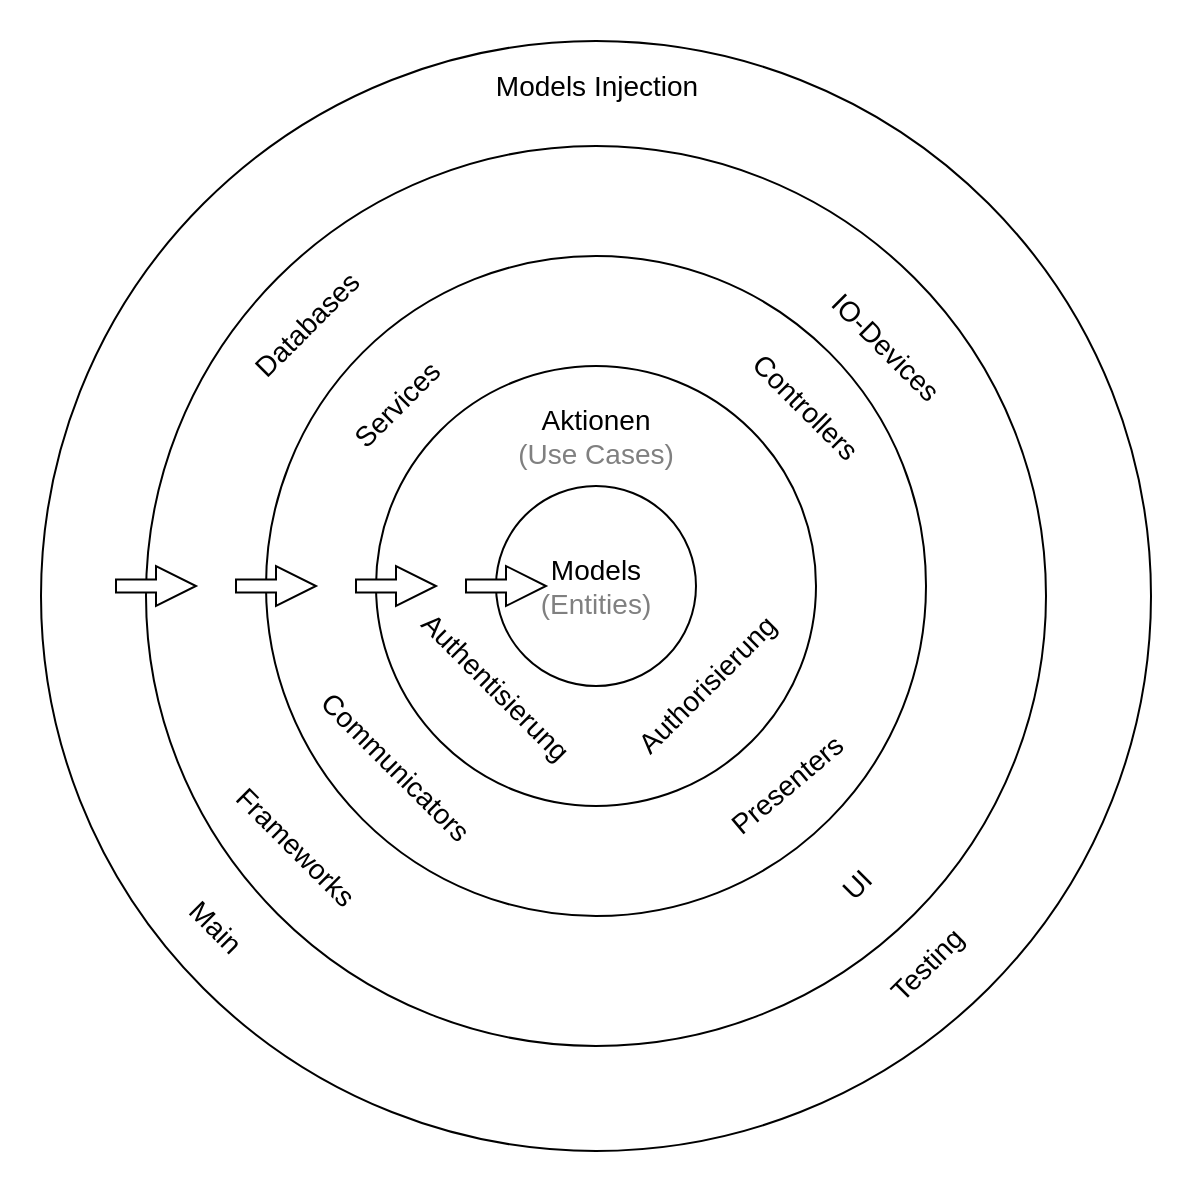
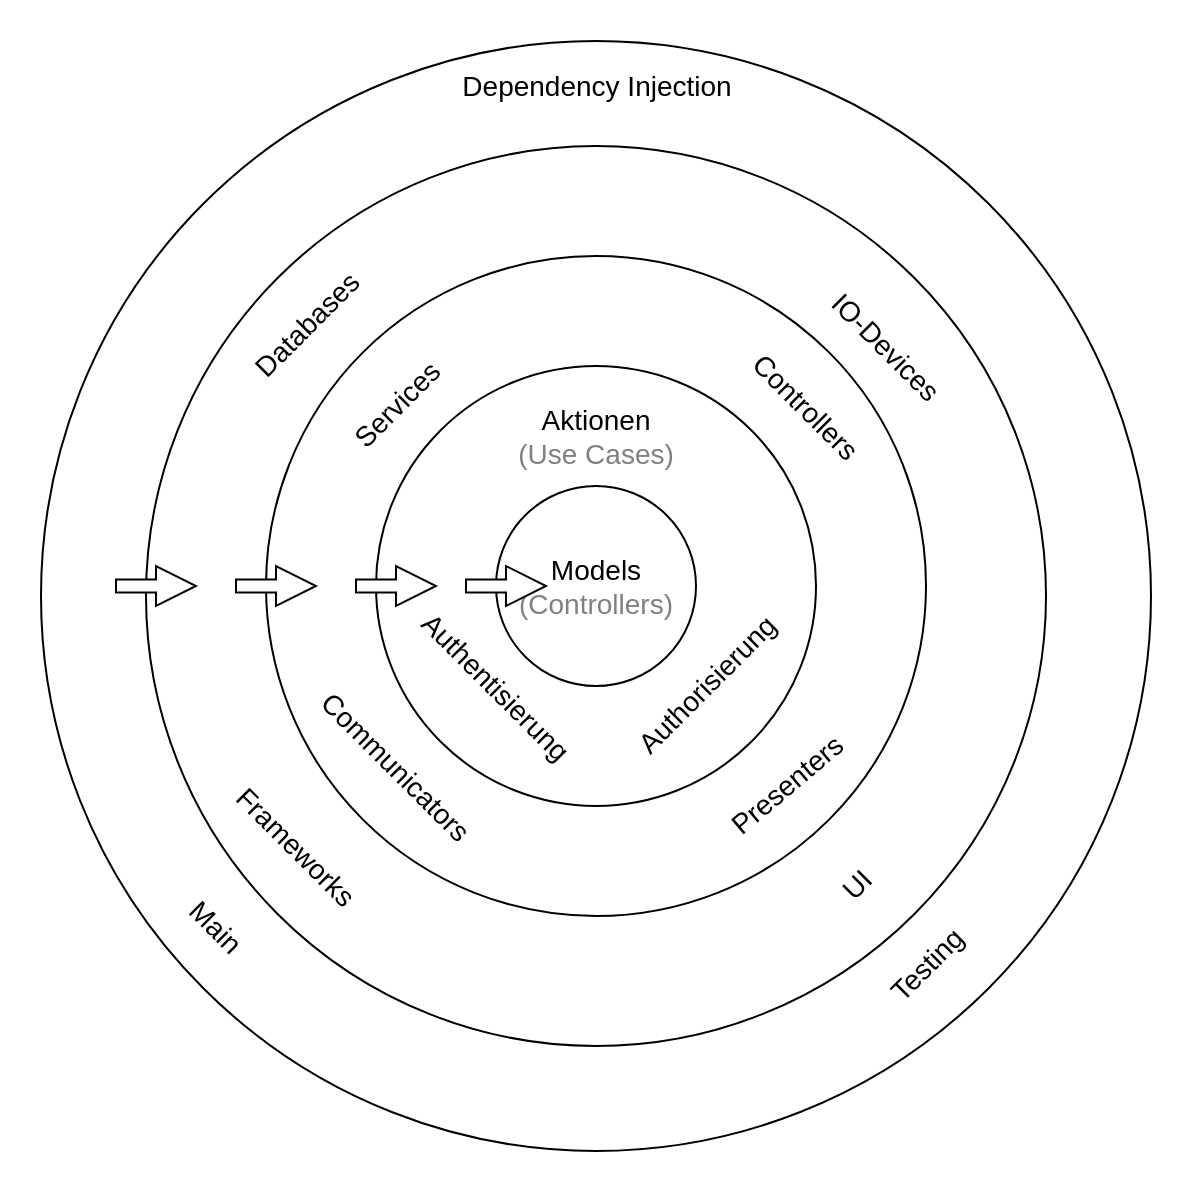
(598, 87) -> (598, 87)
(597, 587) -> (597, 587)
